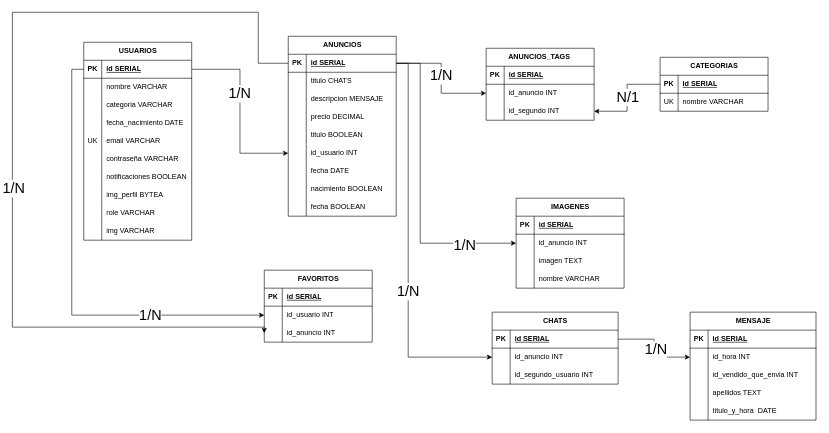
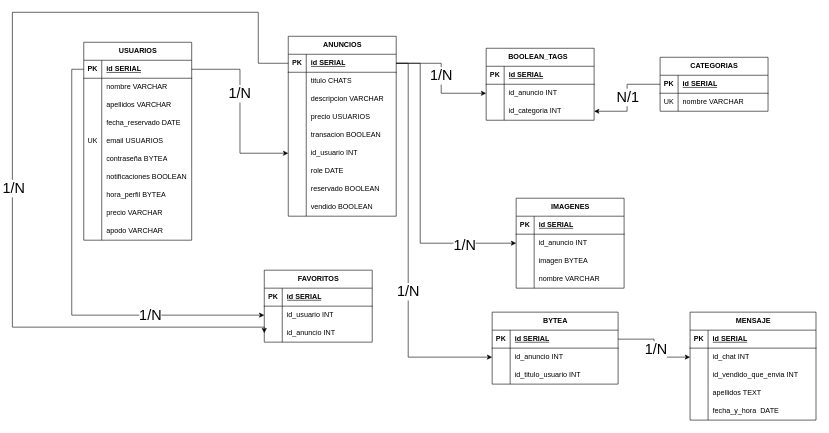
(541, 57) -> (541, 57)
(347, 99) -> (347, 99)
(139, 105) -> (137, 105)
(535, 111) -> (539, 111)
(337, 117) -> (339, 117)
(146, 123) -> (146, 123)
(337, 135) -> (346, 135)
(130, 141) -> (132, 141)
(142, 159) -> (138, 159)
(330, 171) -> (327, 171)
(345, 189) -> (344, 189)
(135, 195) -> (138, 195)
(336, 207) -> (339, 207)
(129, 213) -> (133, 213)
(127, 231) -> (132, 231)
(559, 261) -> (561, 261)
(556, 321) -> (556, 321)
(733, 357) -> (733, 357)
(557, 375) -> (553, 375)
(749, 411) -> (748, 411)
